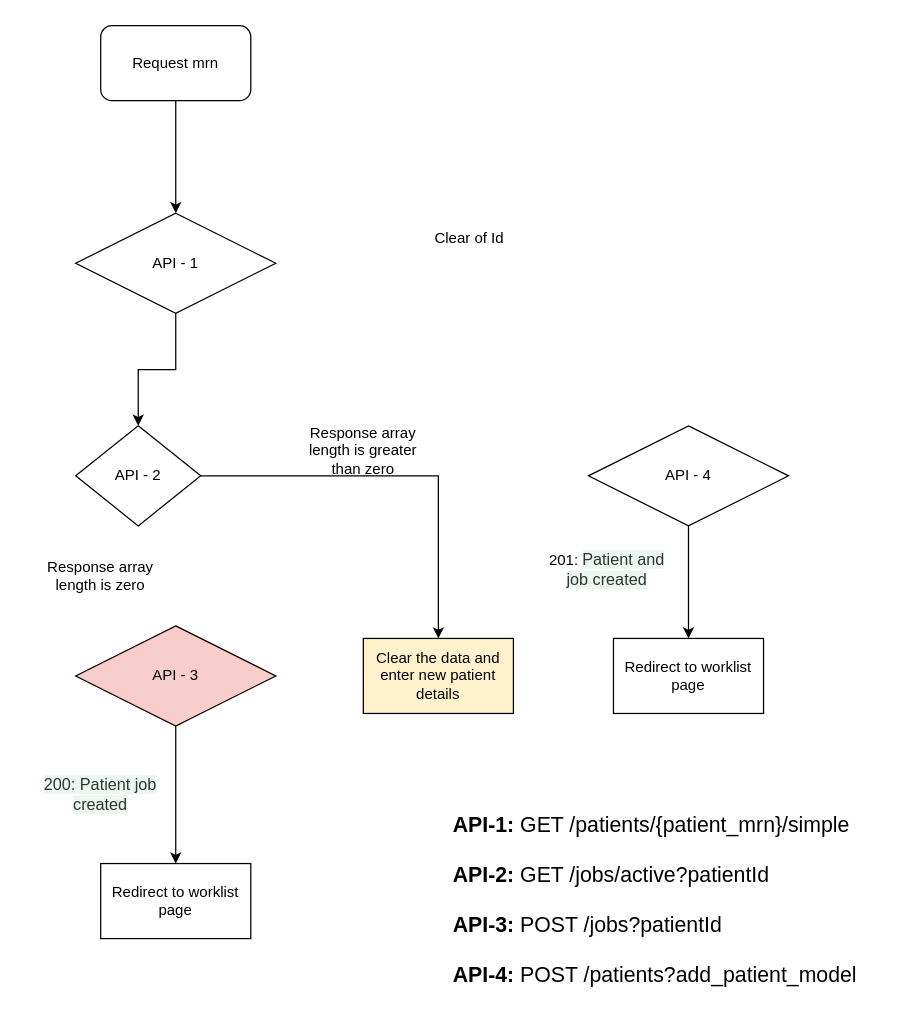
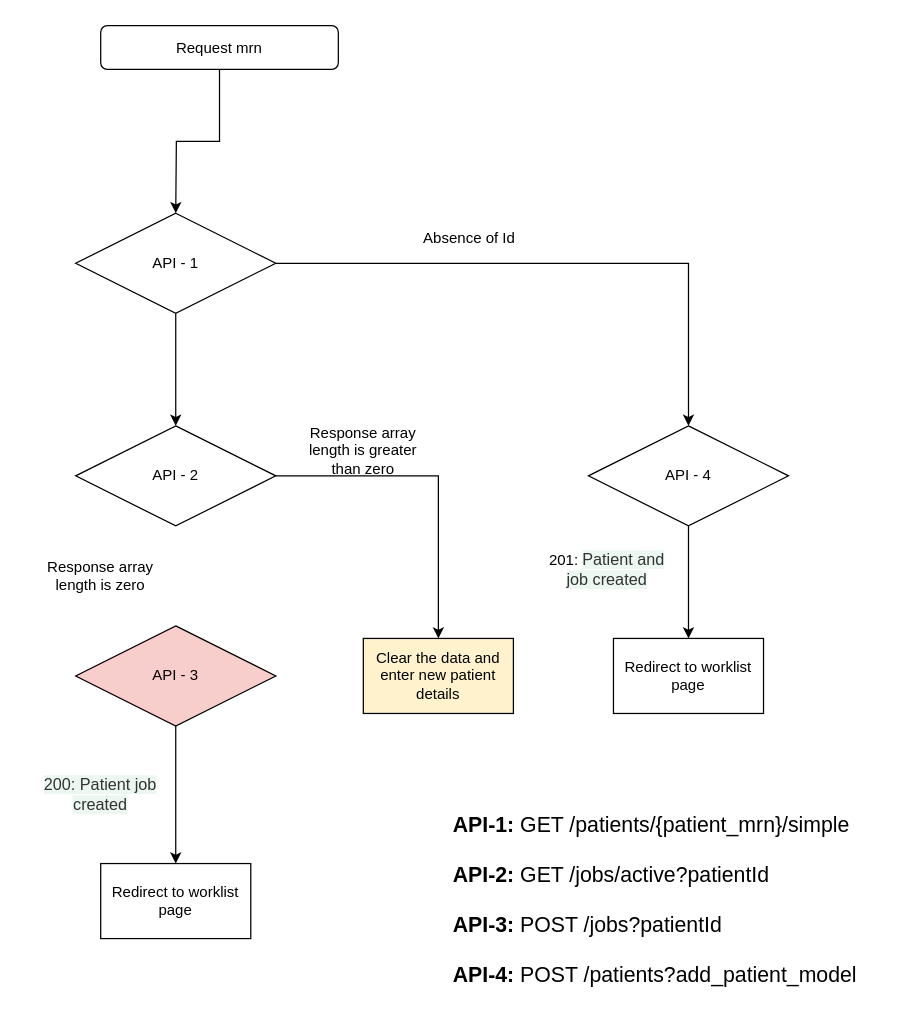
(176, 63) -> (219, 48)
(469, 238) -> (469, 238)
none -> (559, 263)
(138, 476) -> (176, 476)
